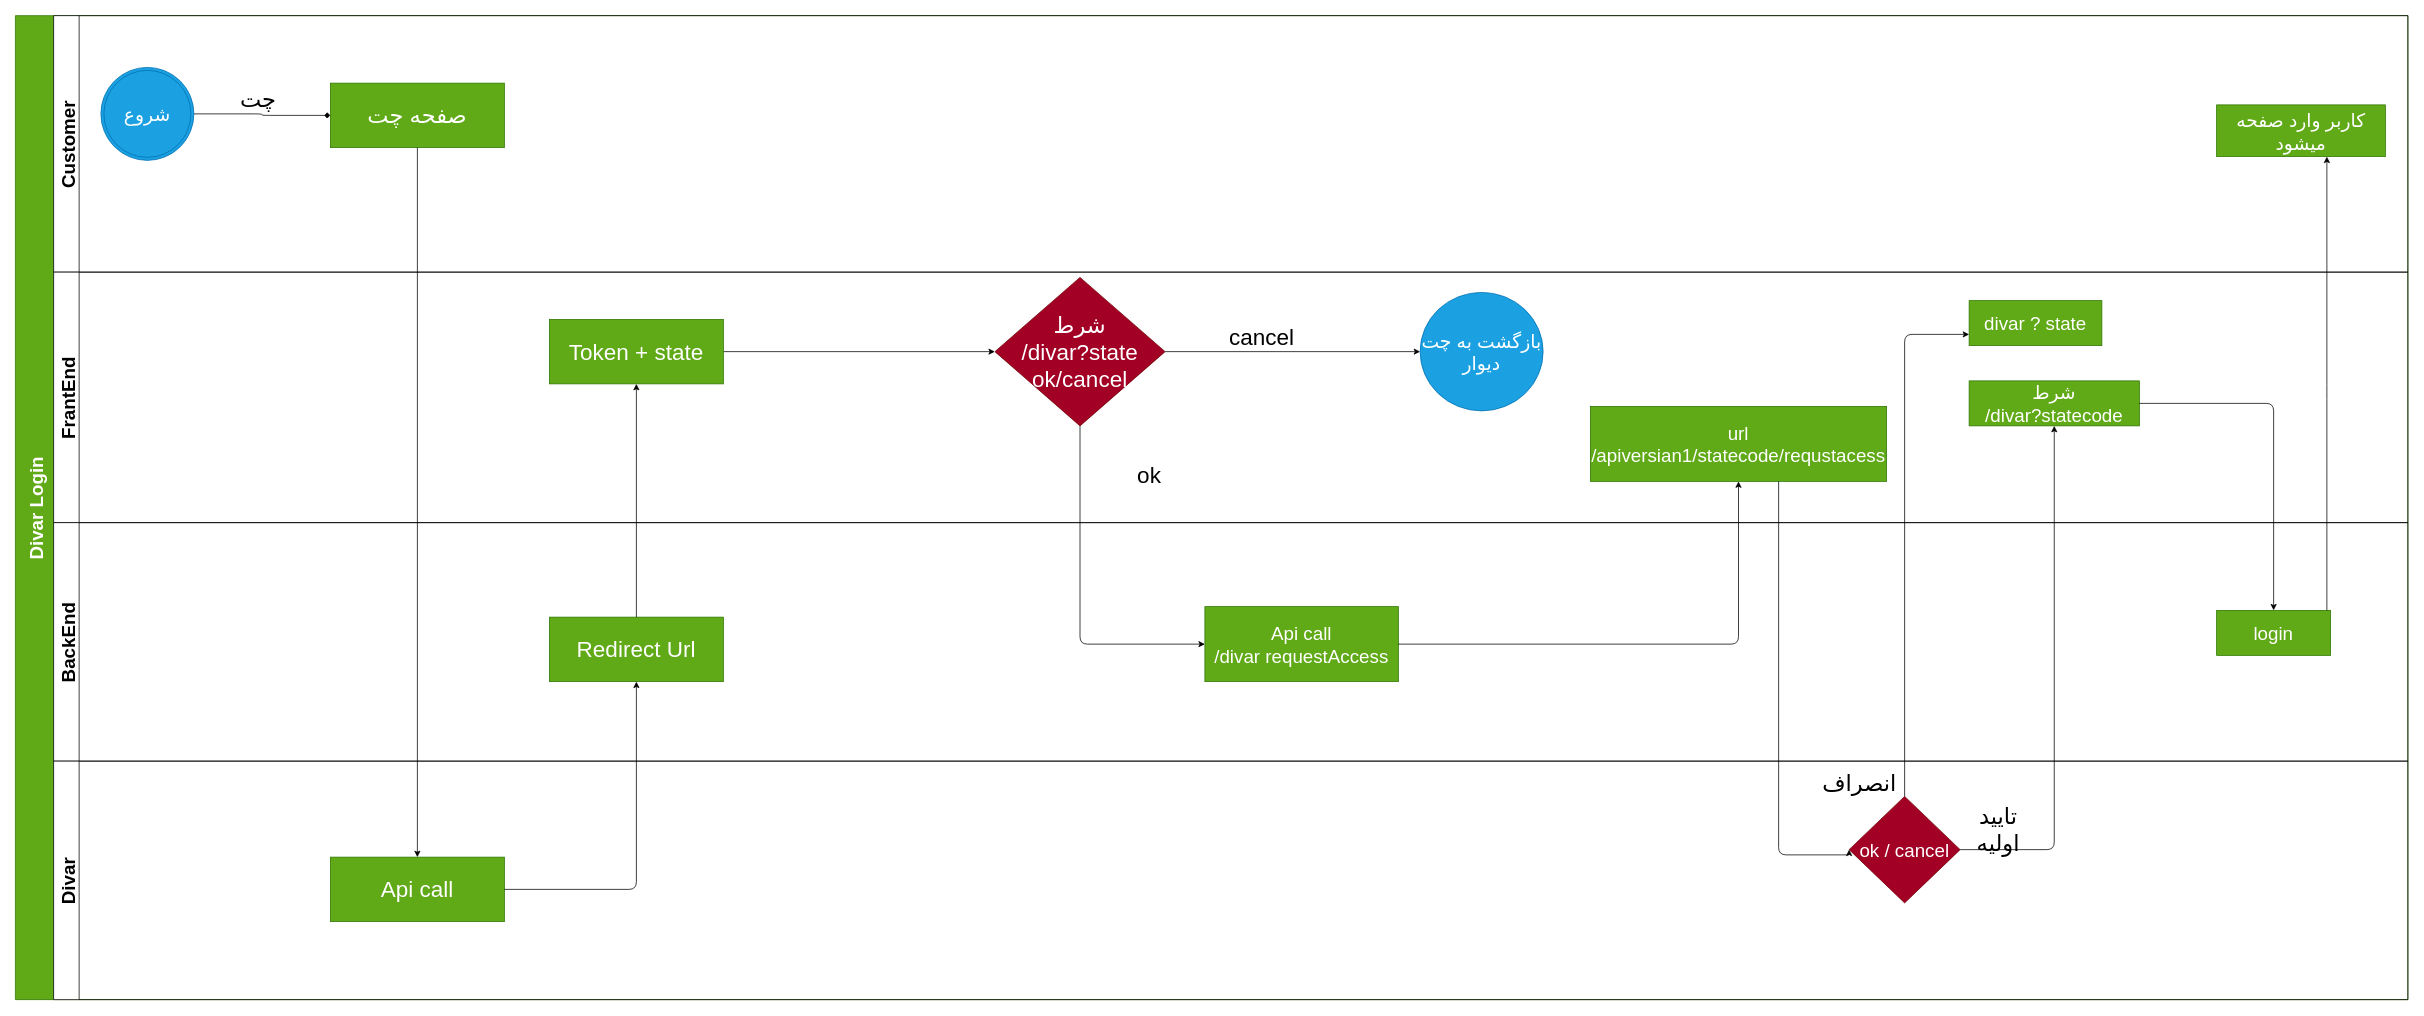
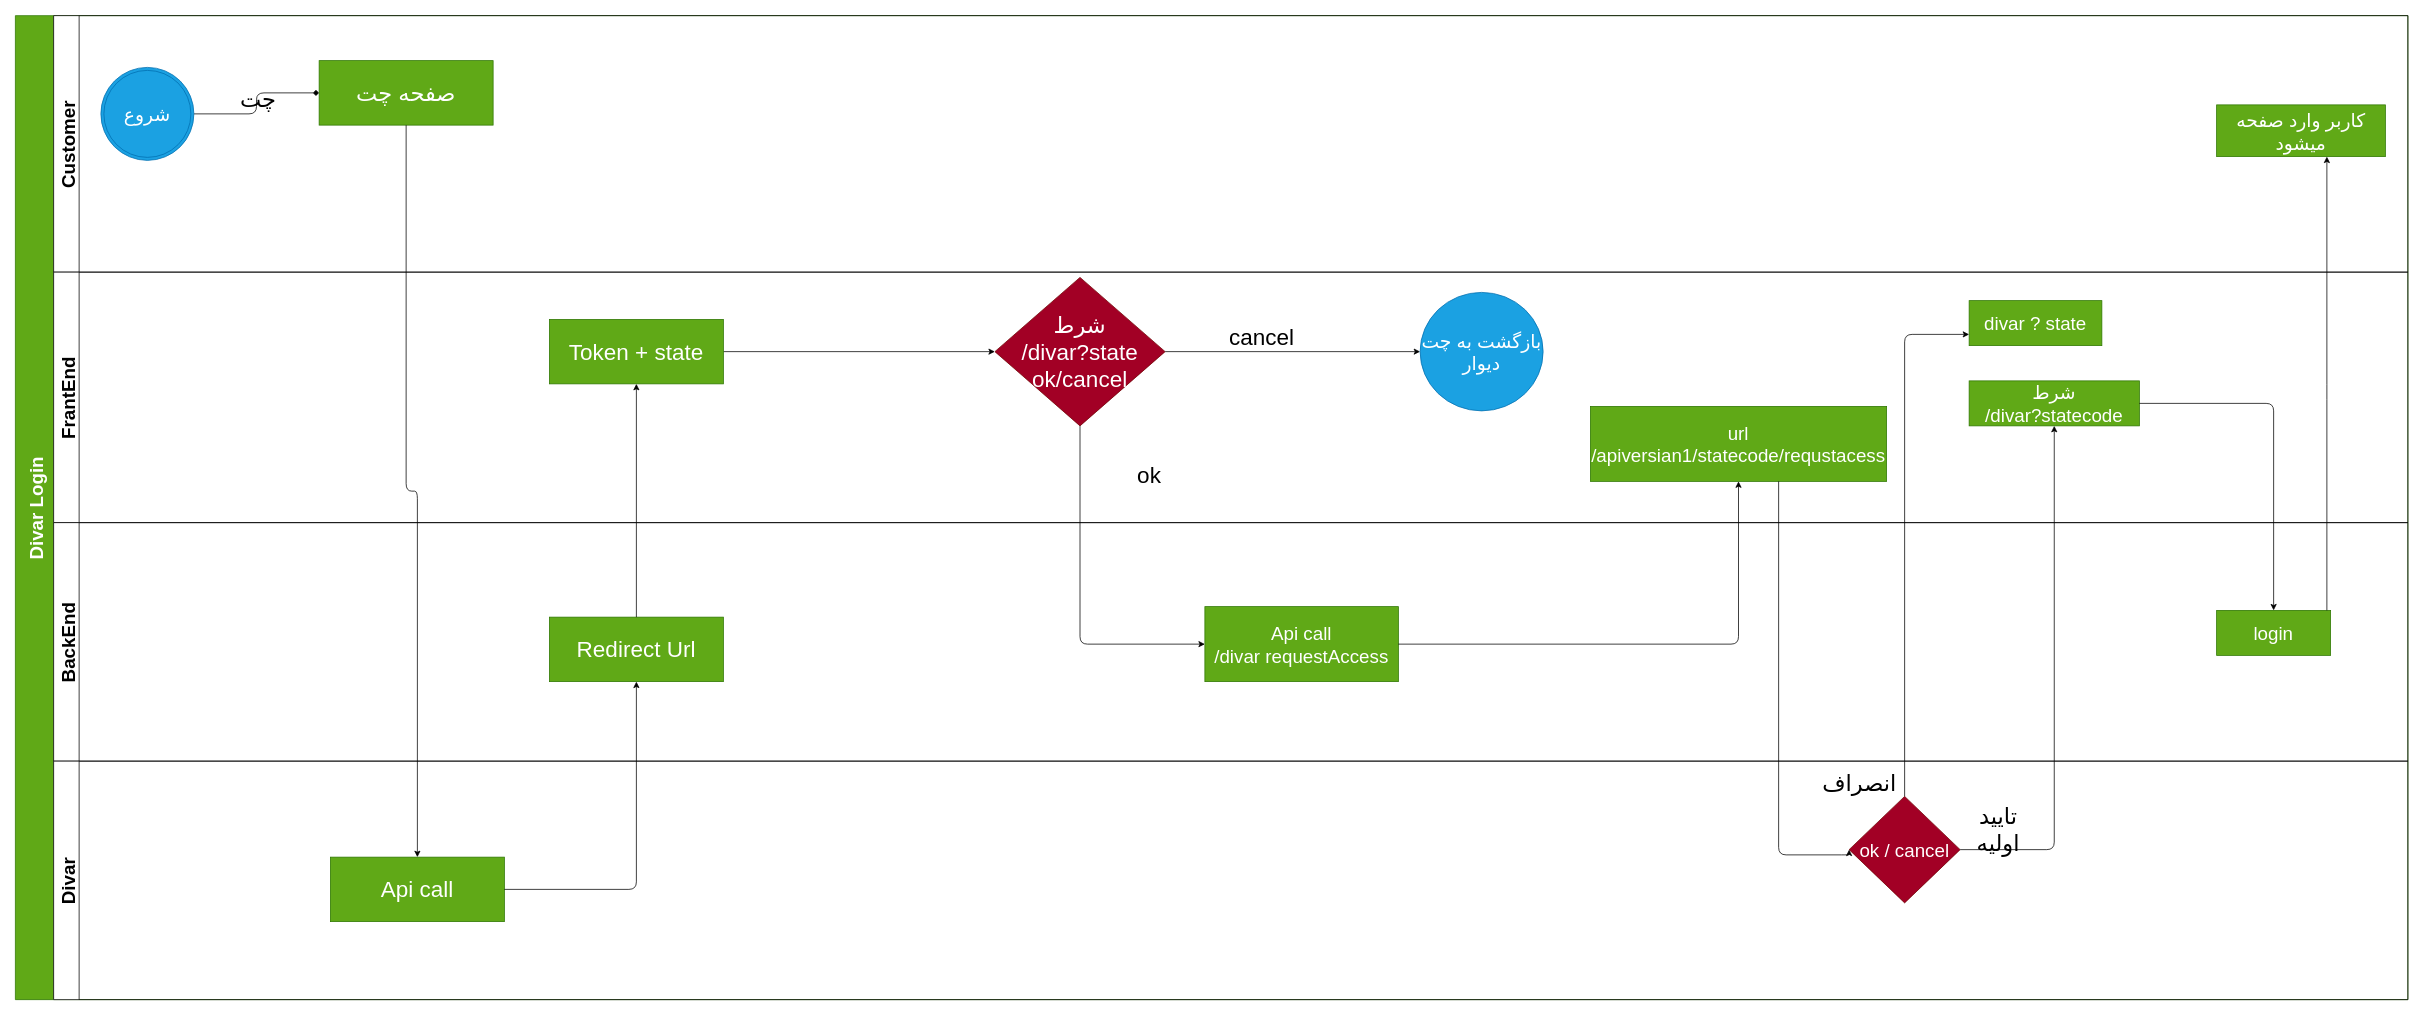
(417, 115) -> (406, 93)
